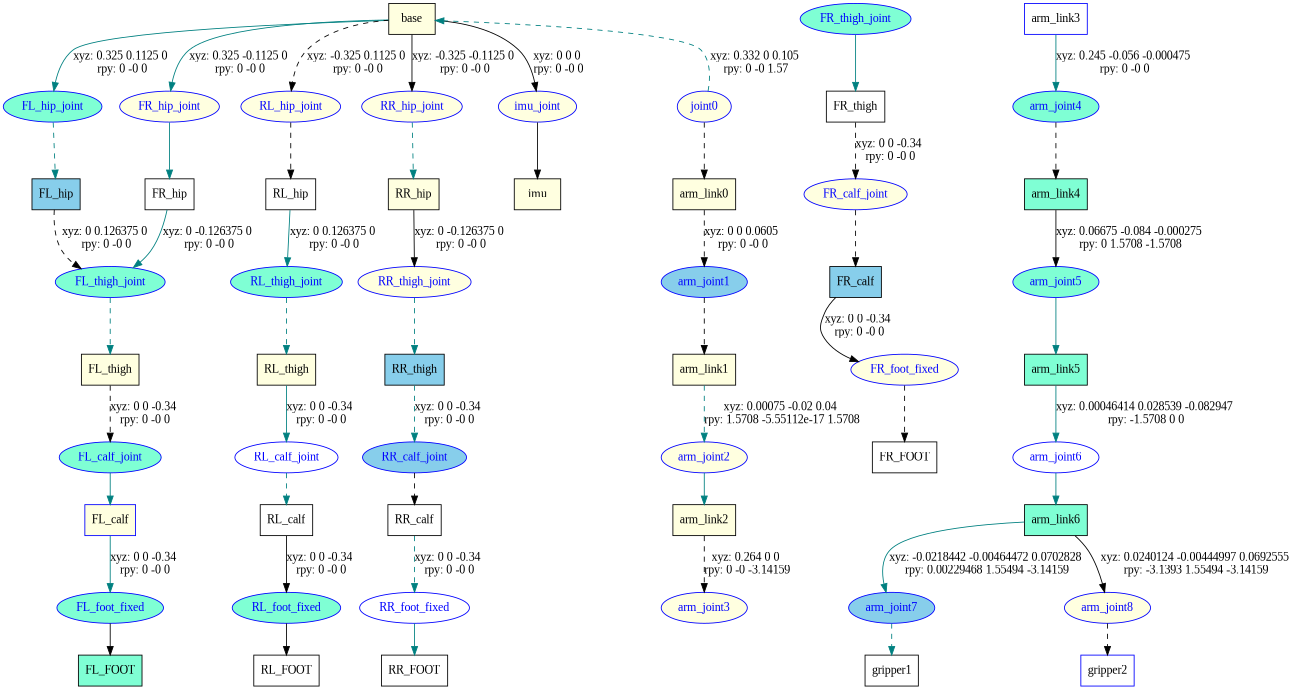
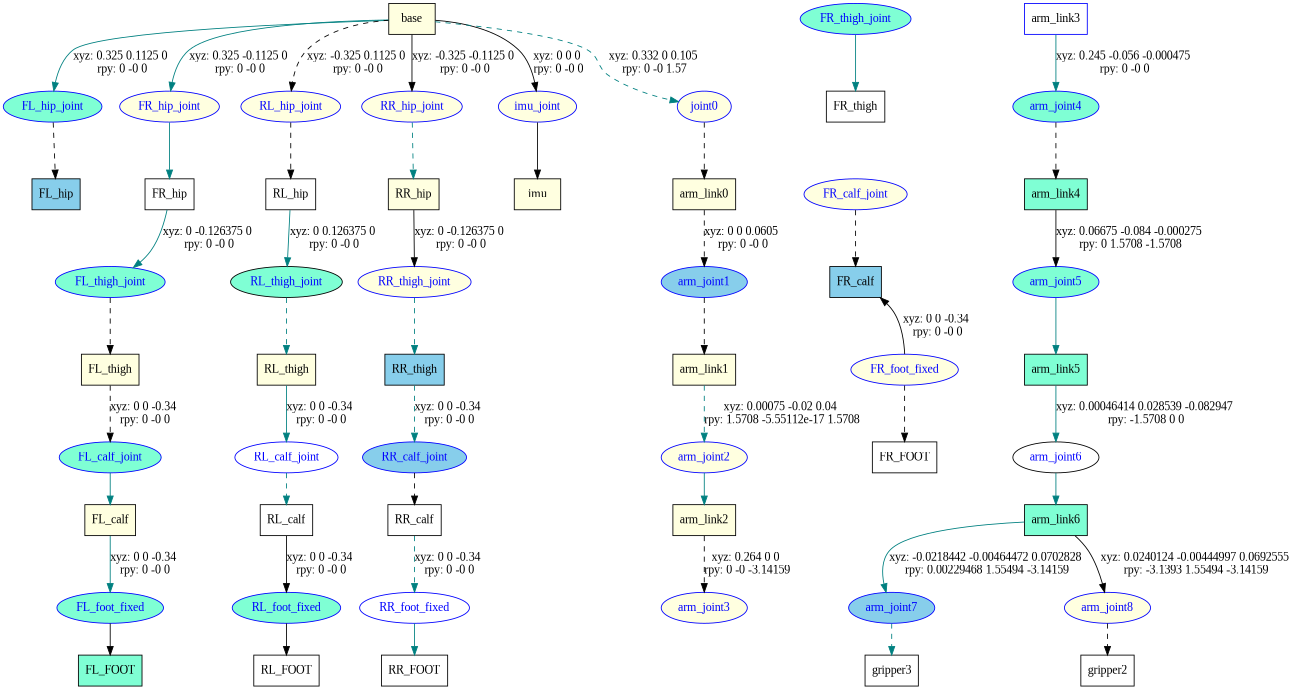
(595, 30) -> (562, 41)
(54, 146) -> (54, 146)
(856, 146) -> none
(57, 240) -> none
(286, 282) -> (286, 282)
(110, 322) -> (110, 322)
(821, 333) -> (900, 327)
(1056, 457) -> (1056, 457)
(110, 520) -> (110, 520)
(892, 671) -> (892, 671)
(1107, 671) -> (1107, 671)
